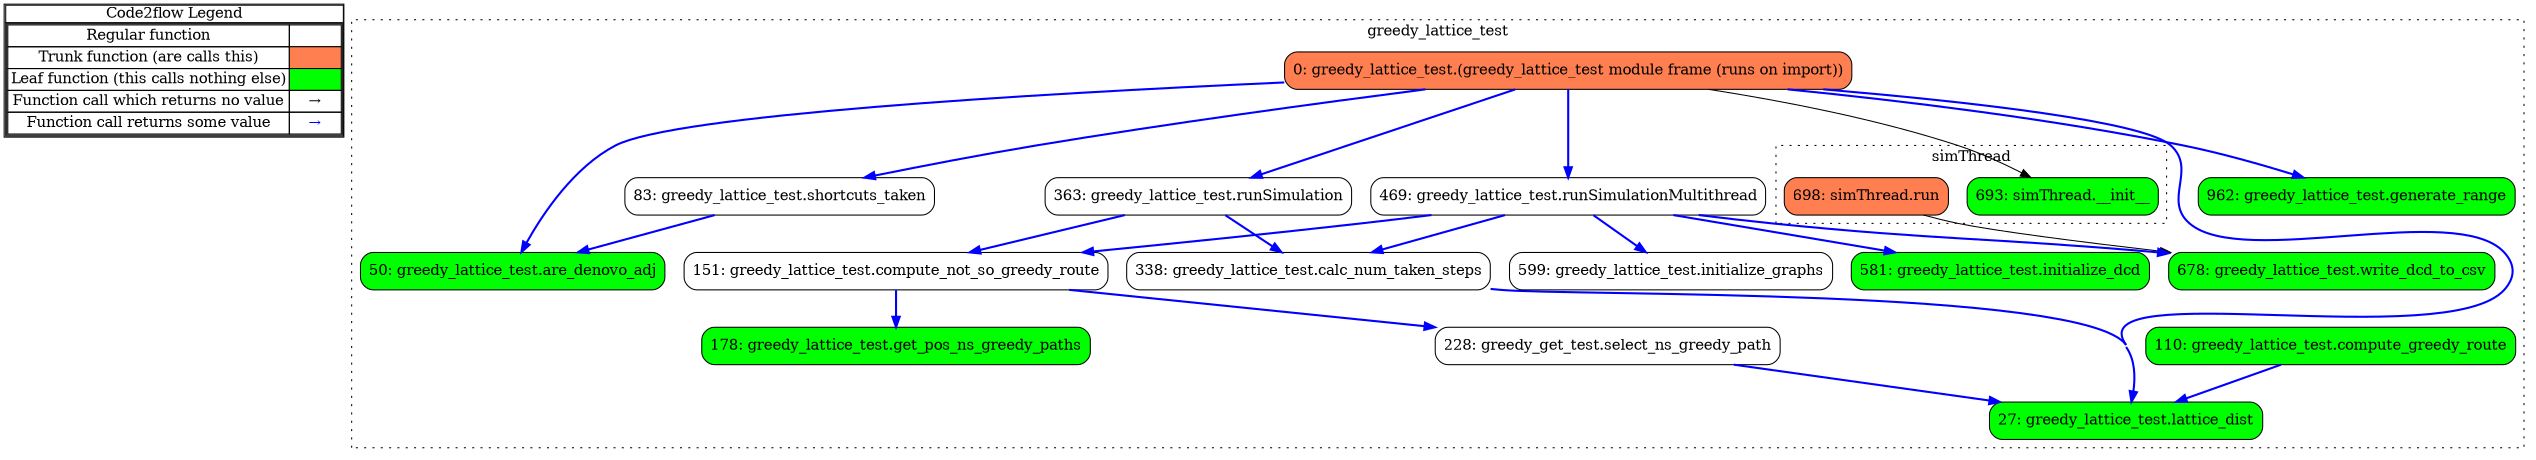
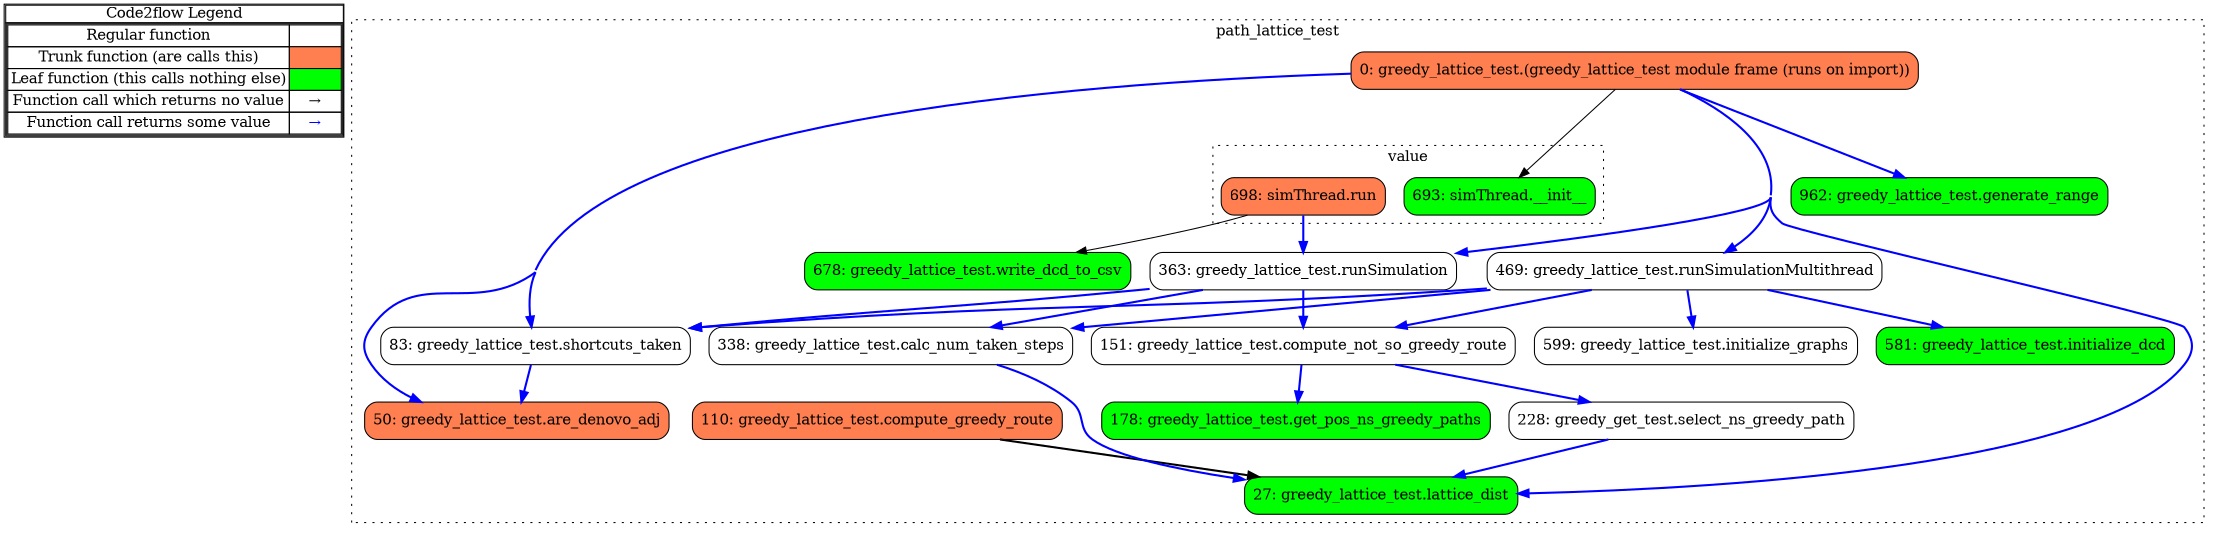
(1438, 32) -> (1278, 32)
(1971, 157) -> (1408, 157)
none -> (1303, 230)
(1928, 236) -> (1055, 308)
(513, 271) -> (517, 421)
none -> (970, 305)
(2331, 346) -> (877, 421)
(2234, 382) -> (1105, 455)
